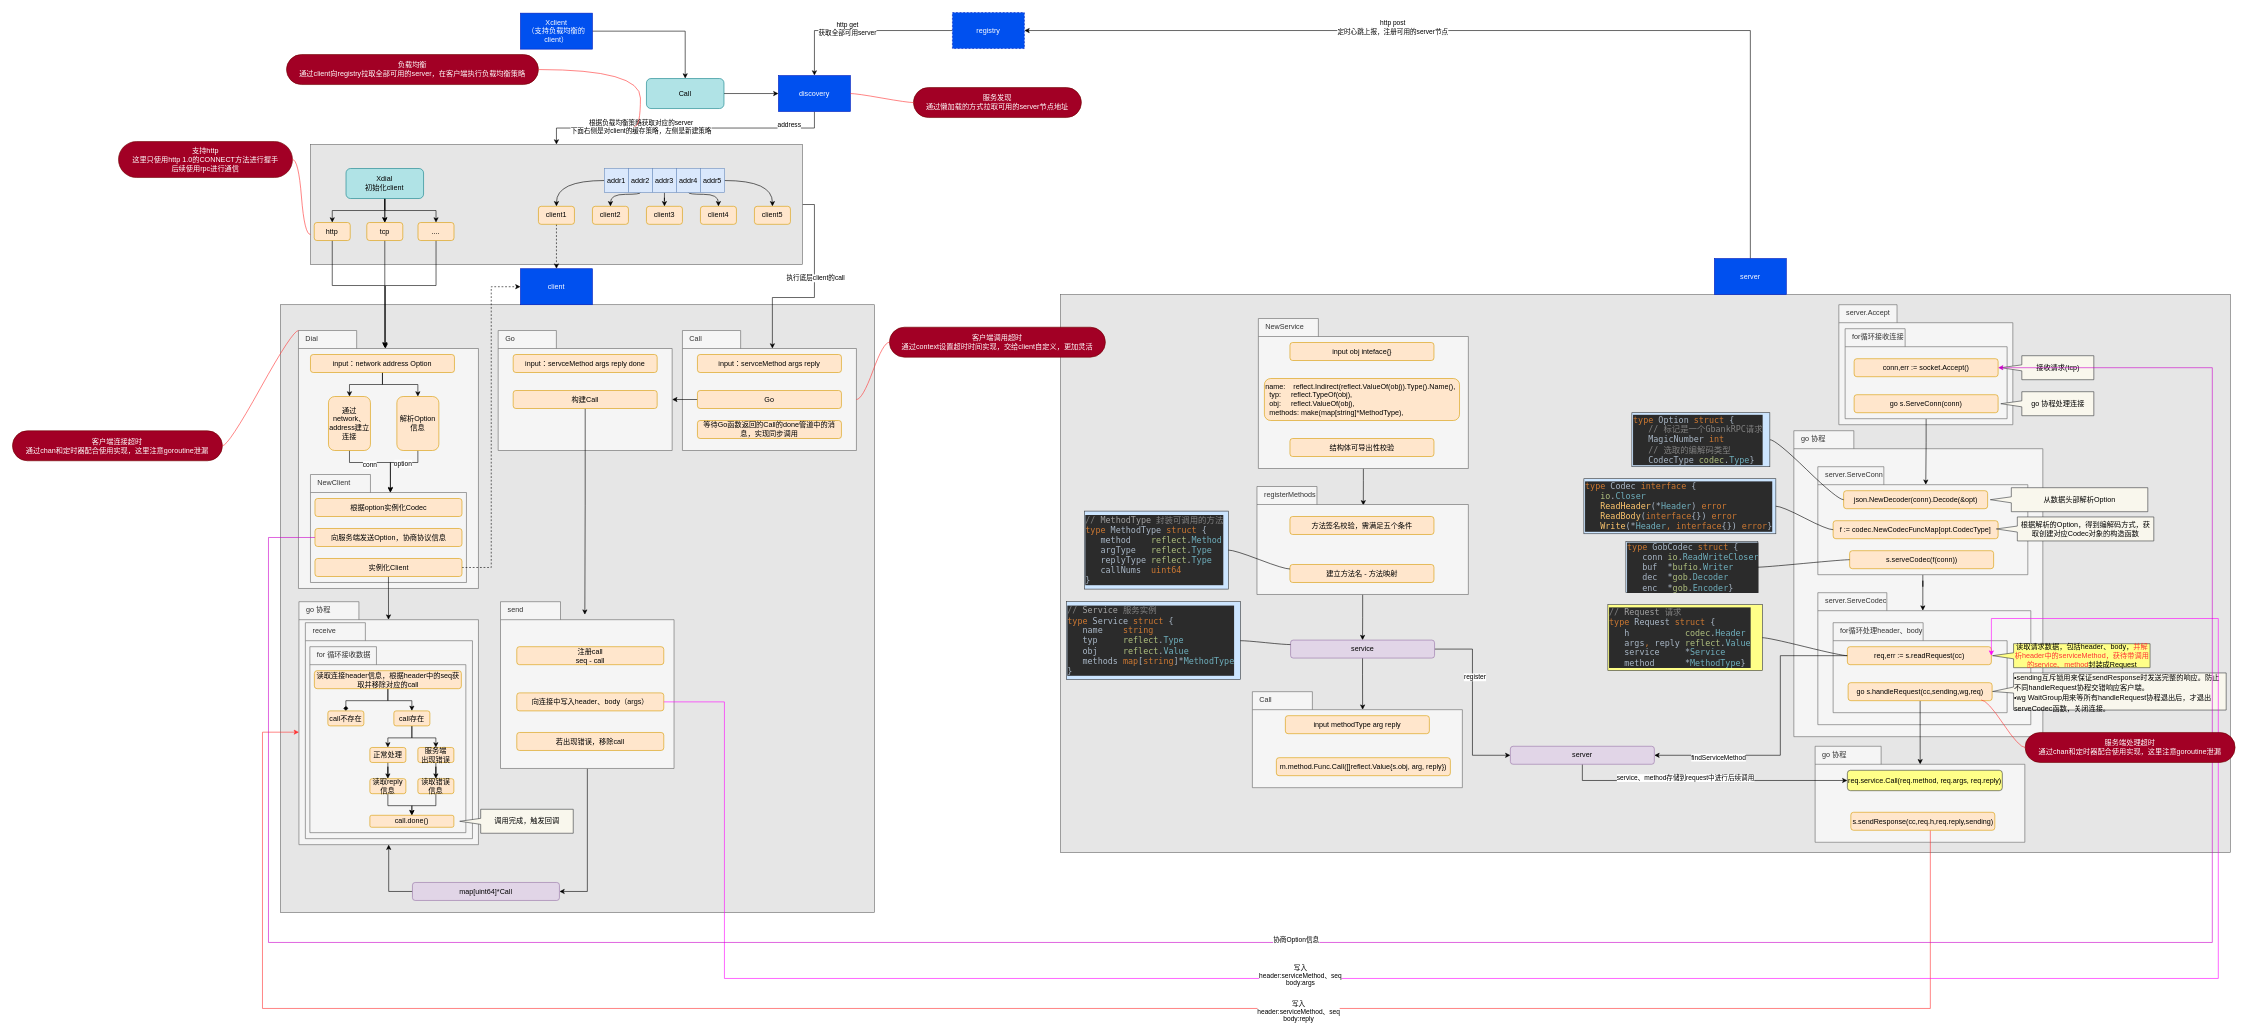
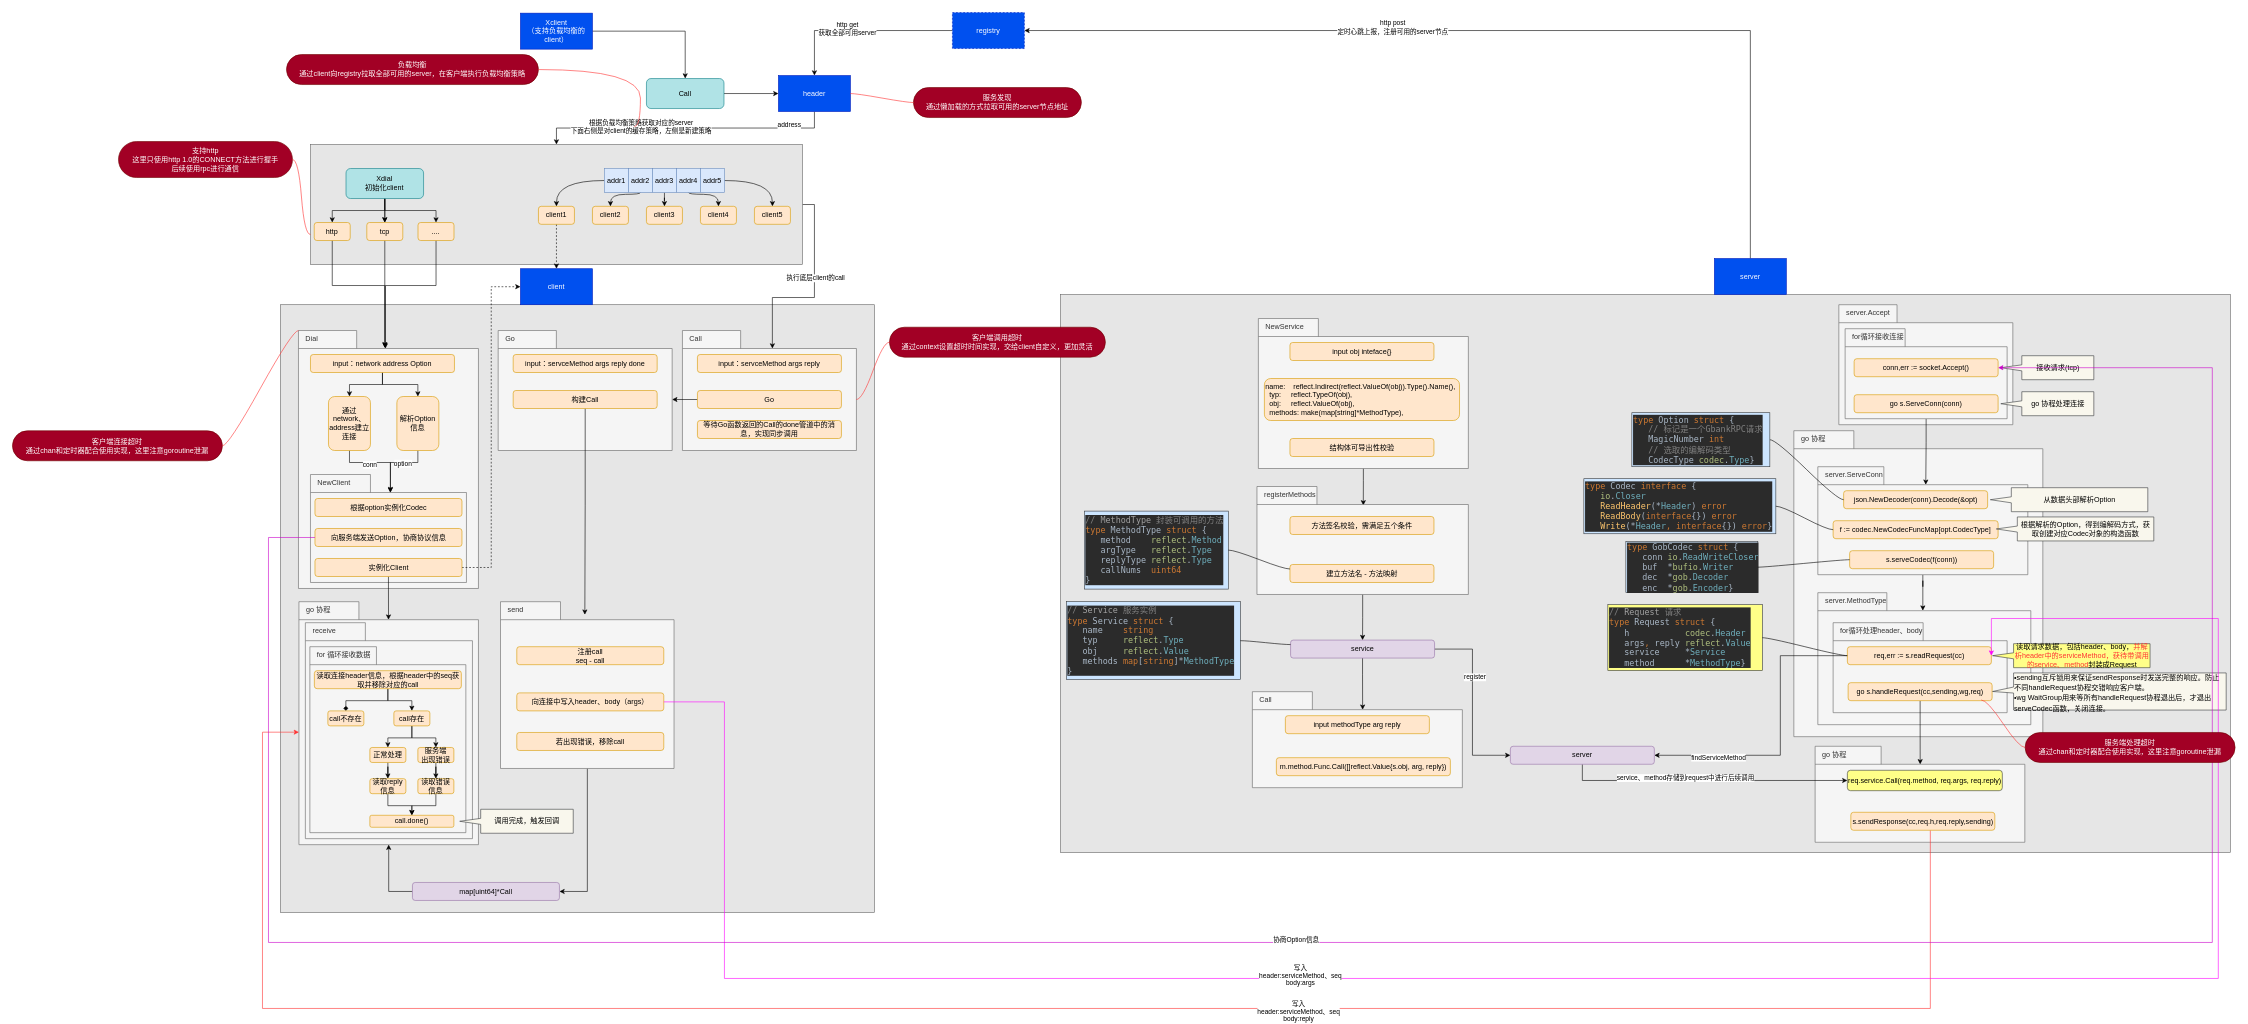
(815, 93) -> (815, 93)
(1859, 601) -> (1859, 601)
